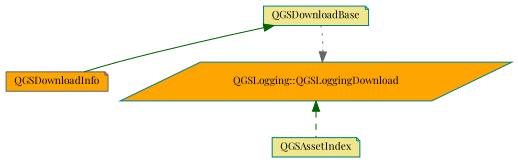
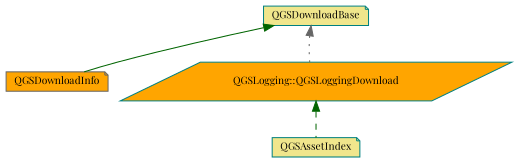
(323, 39) -> (309, 49)
